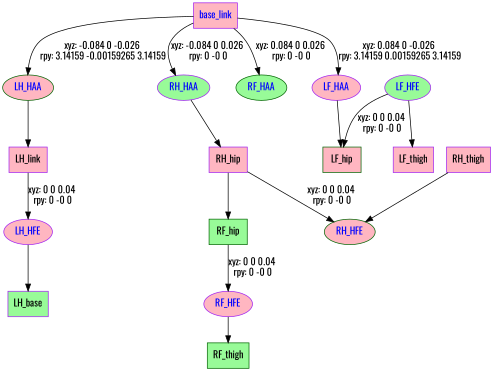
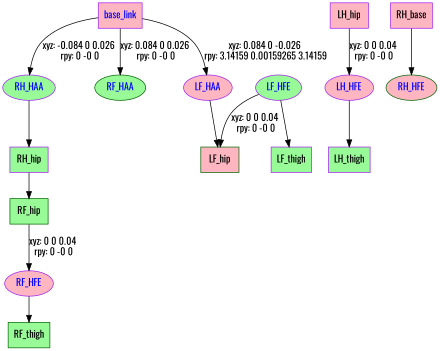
(28, 88) -> none
(28, 160) -> (349, 16)
(228, 160) -> (29, 160)
(413, 160) -> (291, 160)
(469, 160) -> (411, 16)
(287, 195) -> none
(28, 304) -> (349, 160)
